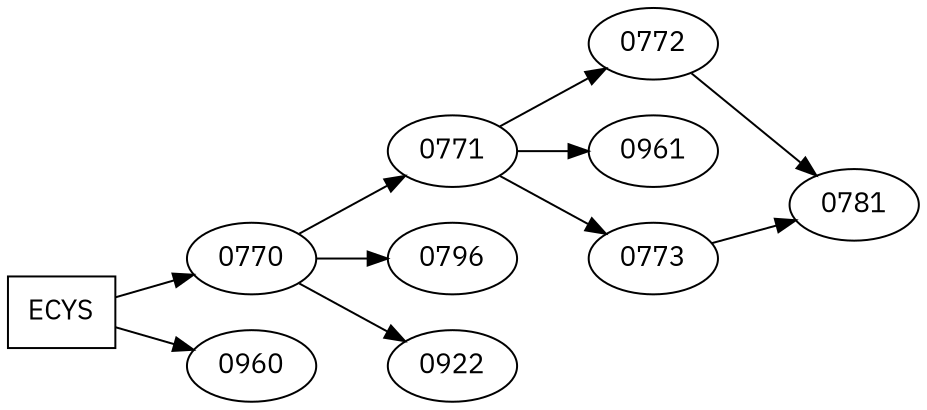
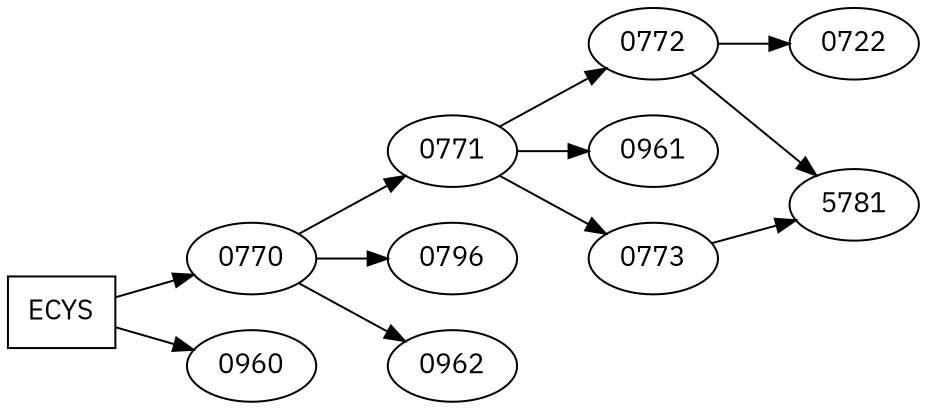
none -> (854, 44)
(854, 205) -> (854, 205)
(452, 366) -> (452, 366)
